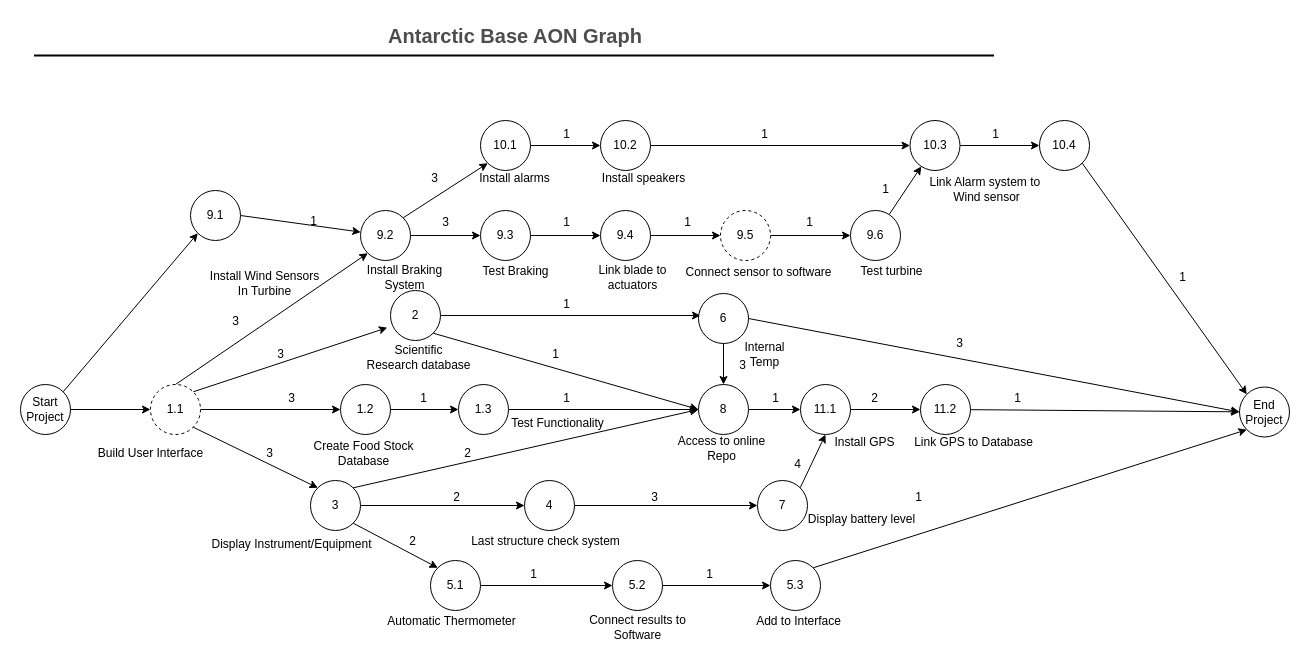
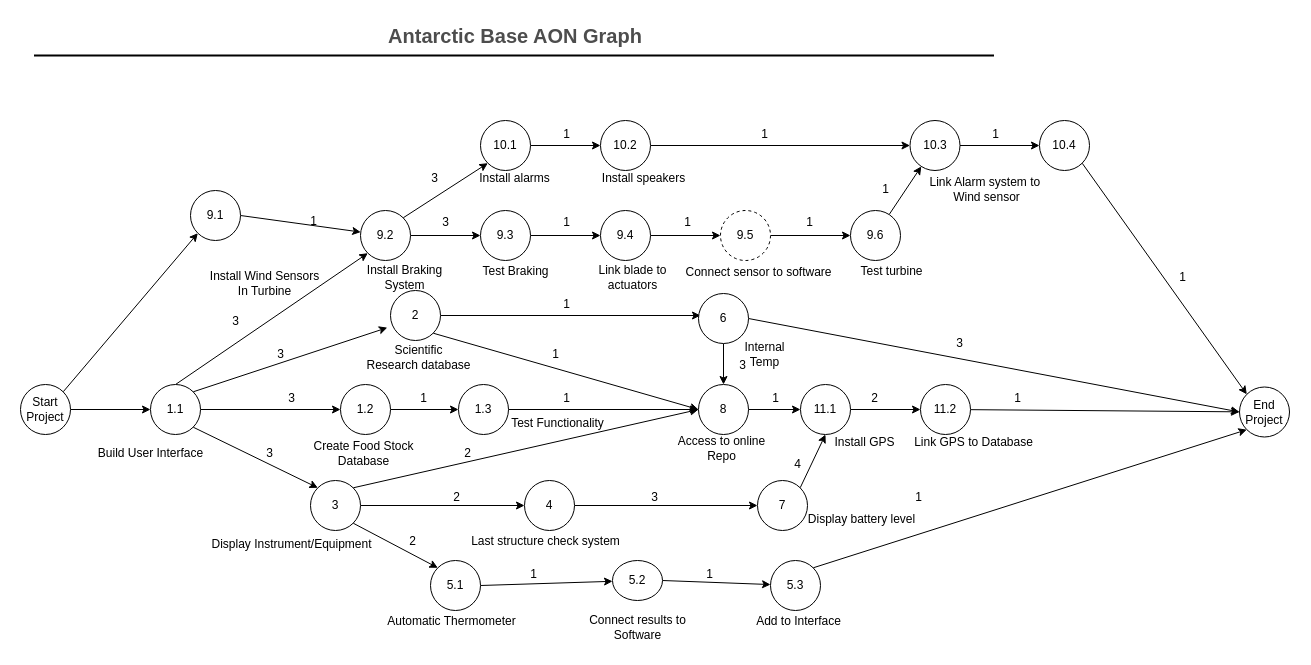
(176, 410) -> (176, 410)
(638, 586) -> (638, 581)
